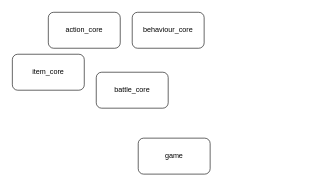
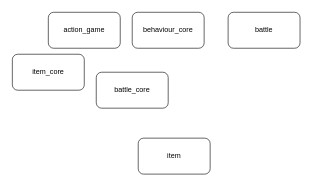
(84, 30) -> (84, 30)
none -> (264, 30)
(174, 156) -> (174, 156)
